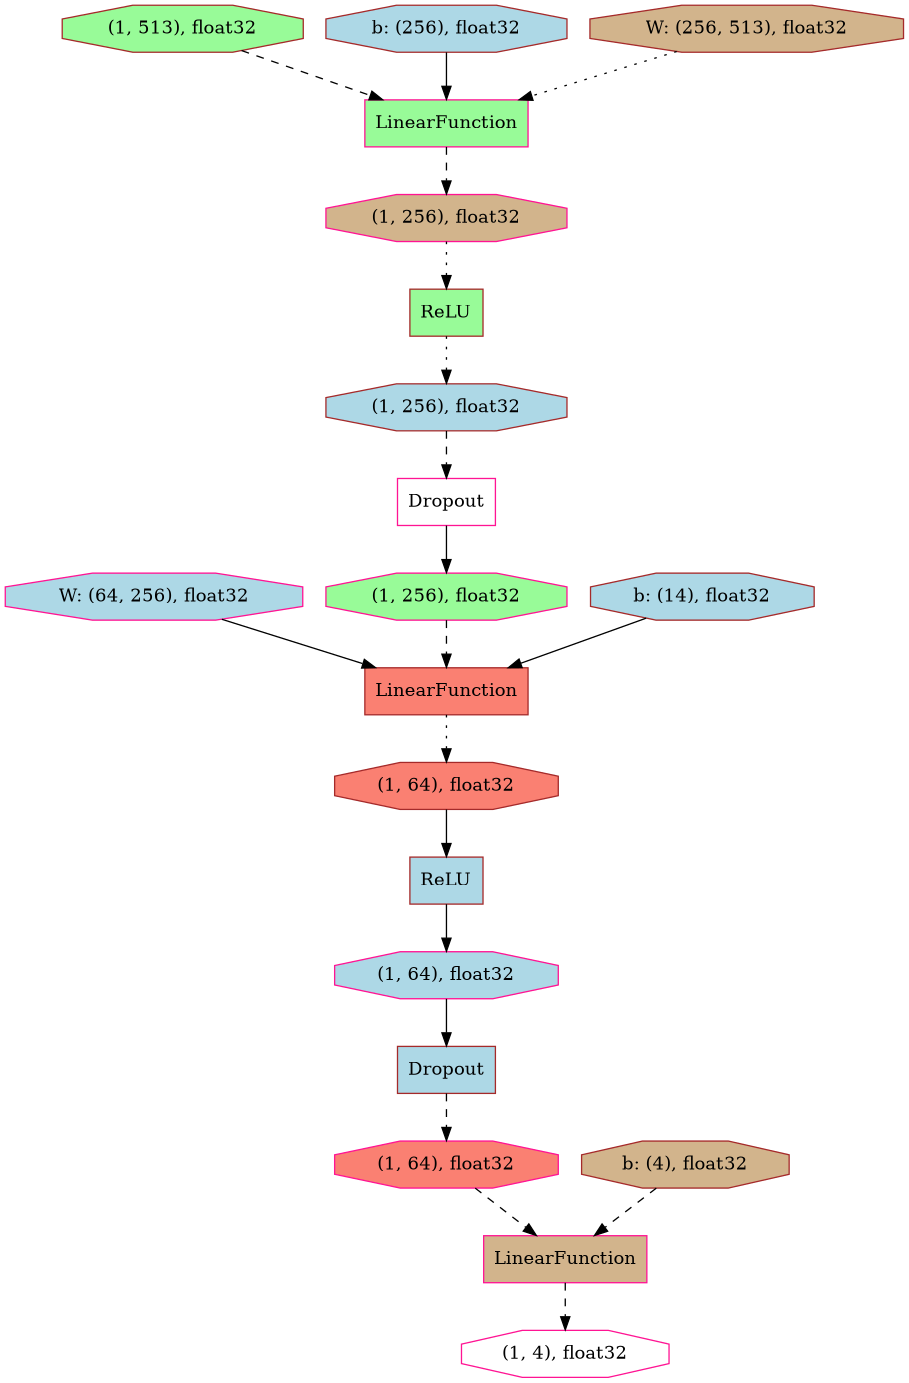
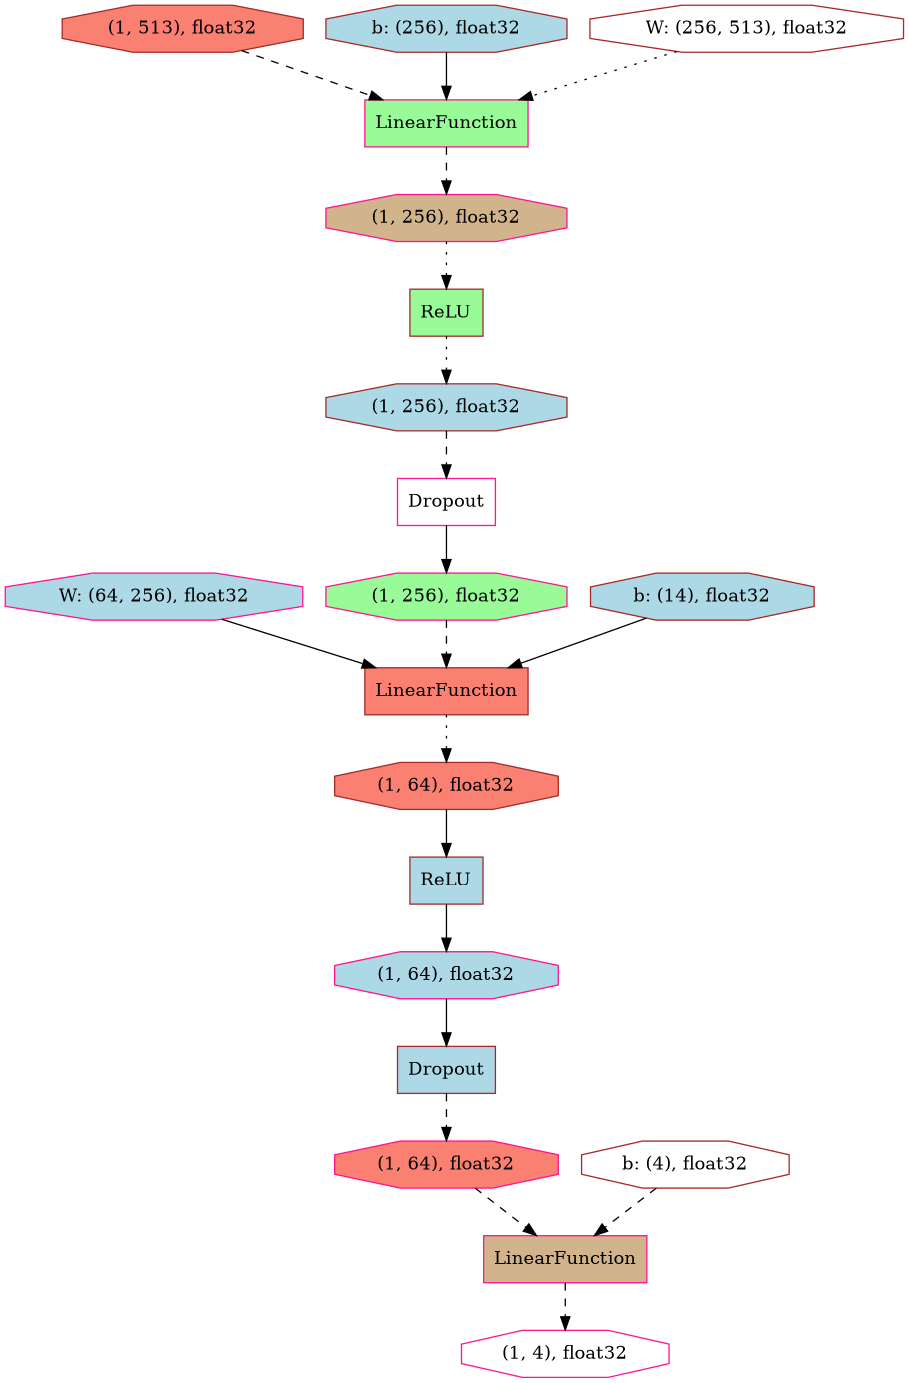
(183, 29) -> (183, 29)
(747, 29) -> (747, 29)
(685, 1165) -> (685, 1165)
